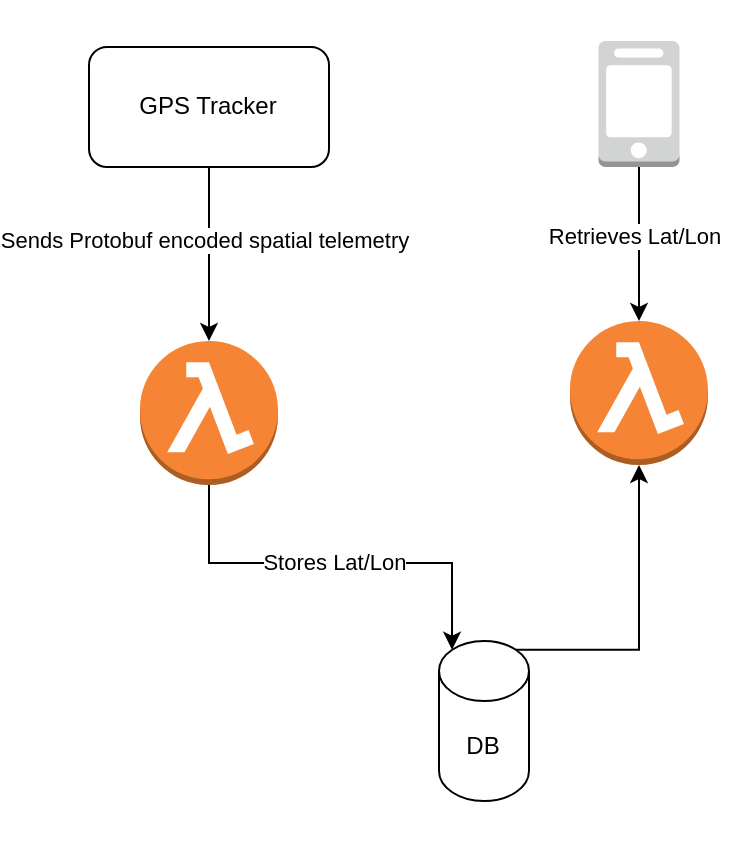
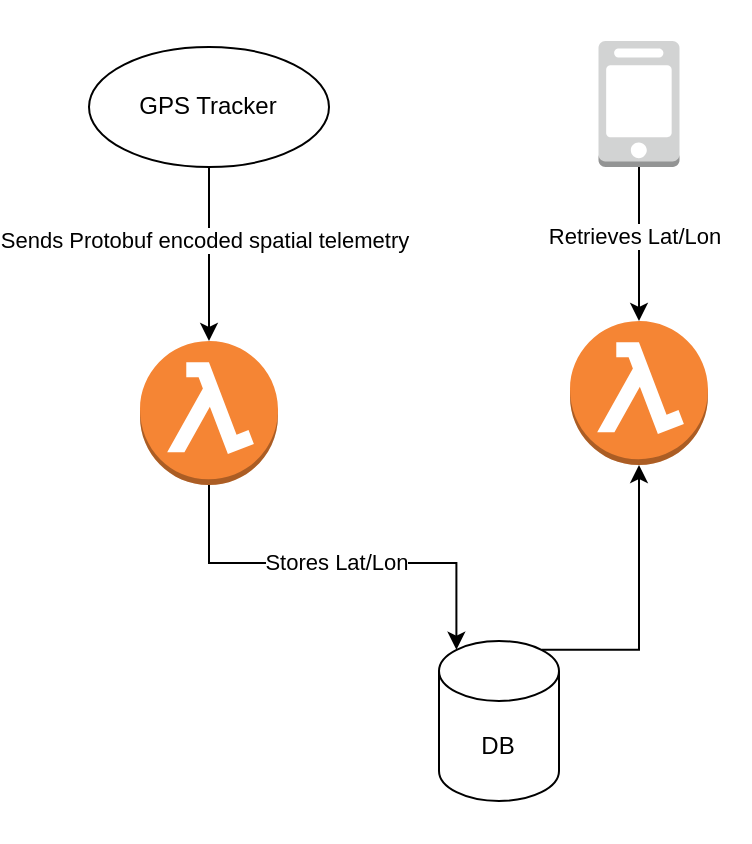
(209, 107) -> (209, 107)
(484, 721) -> (499, 721)
